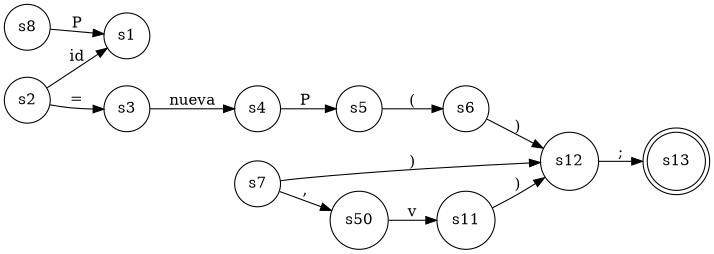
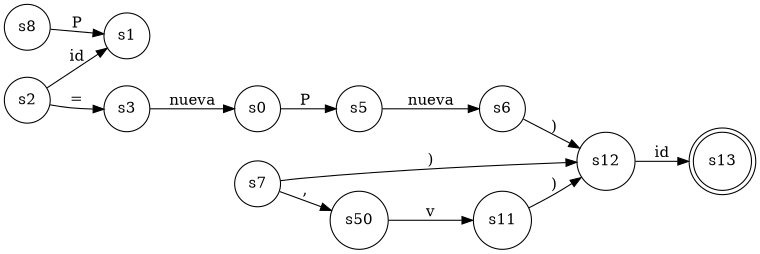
(413, 101) -> (431, 101)
(258, 109) -> (258, 109)
(621, 153) -> (662, 153)
